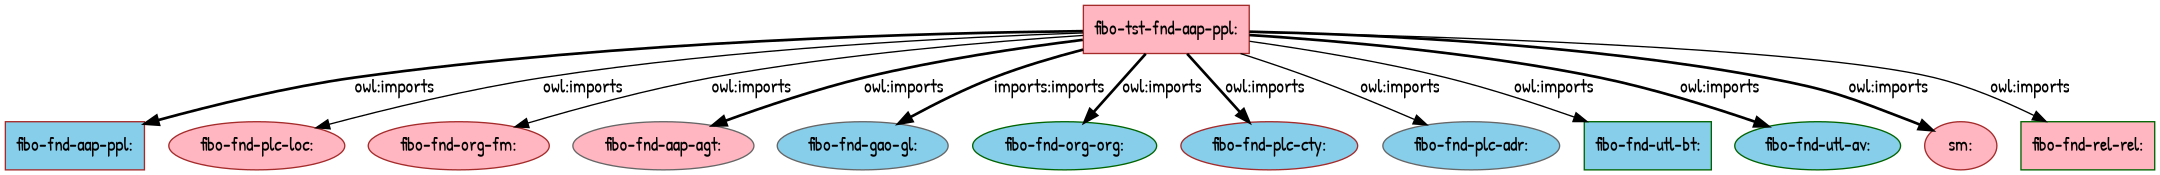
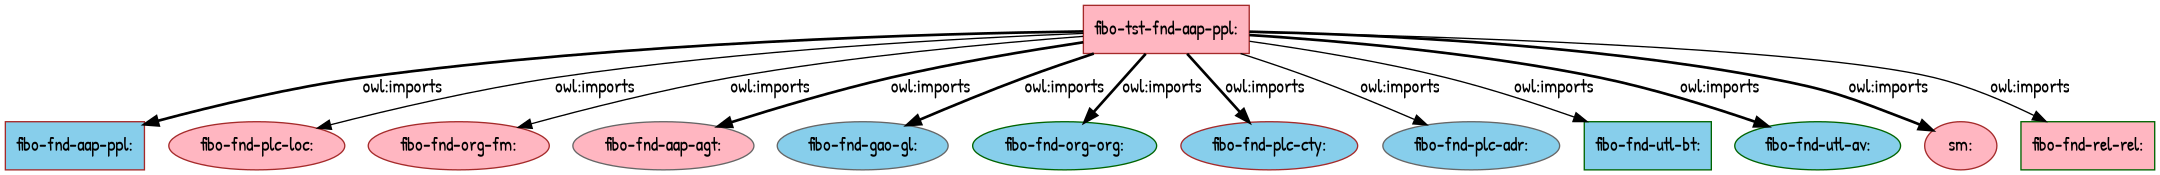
(1049, 88) -> (1065, 88)
